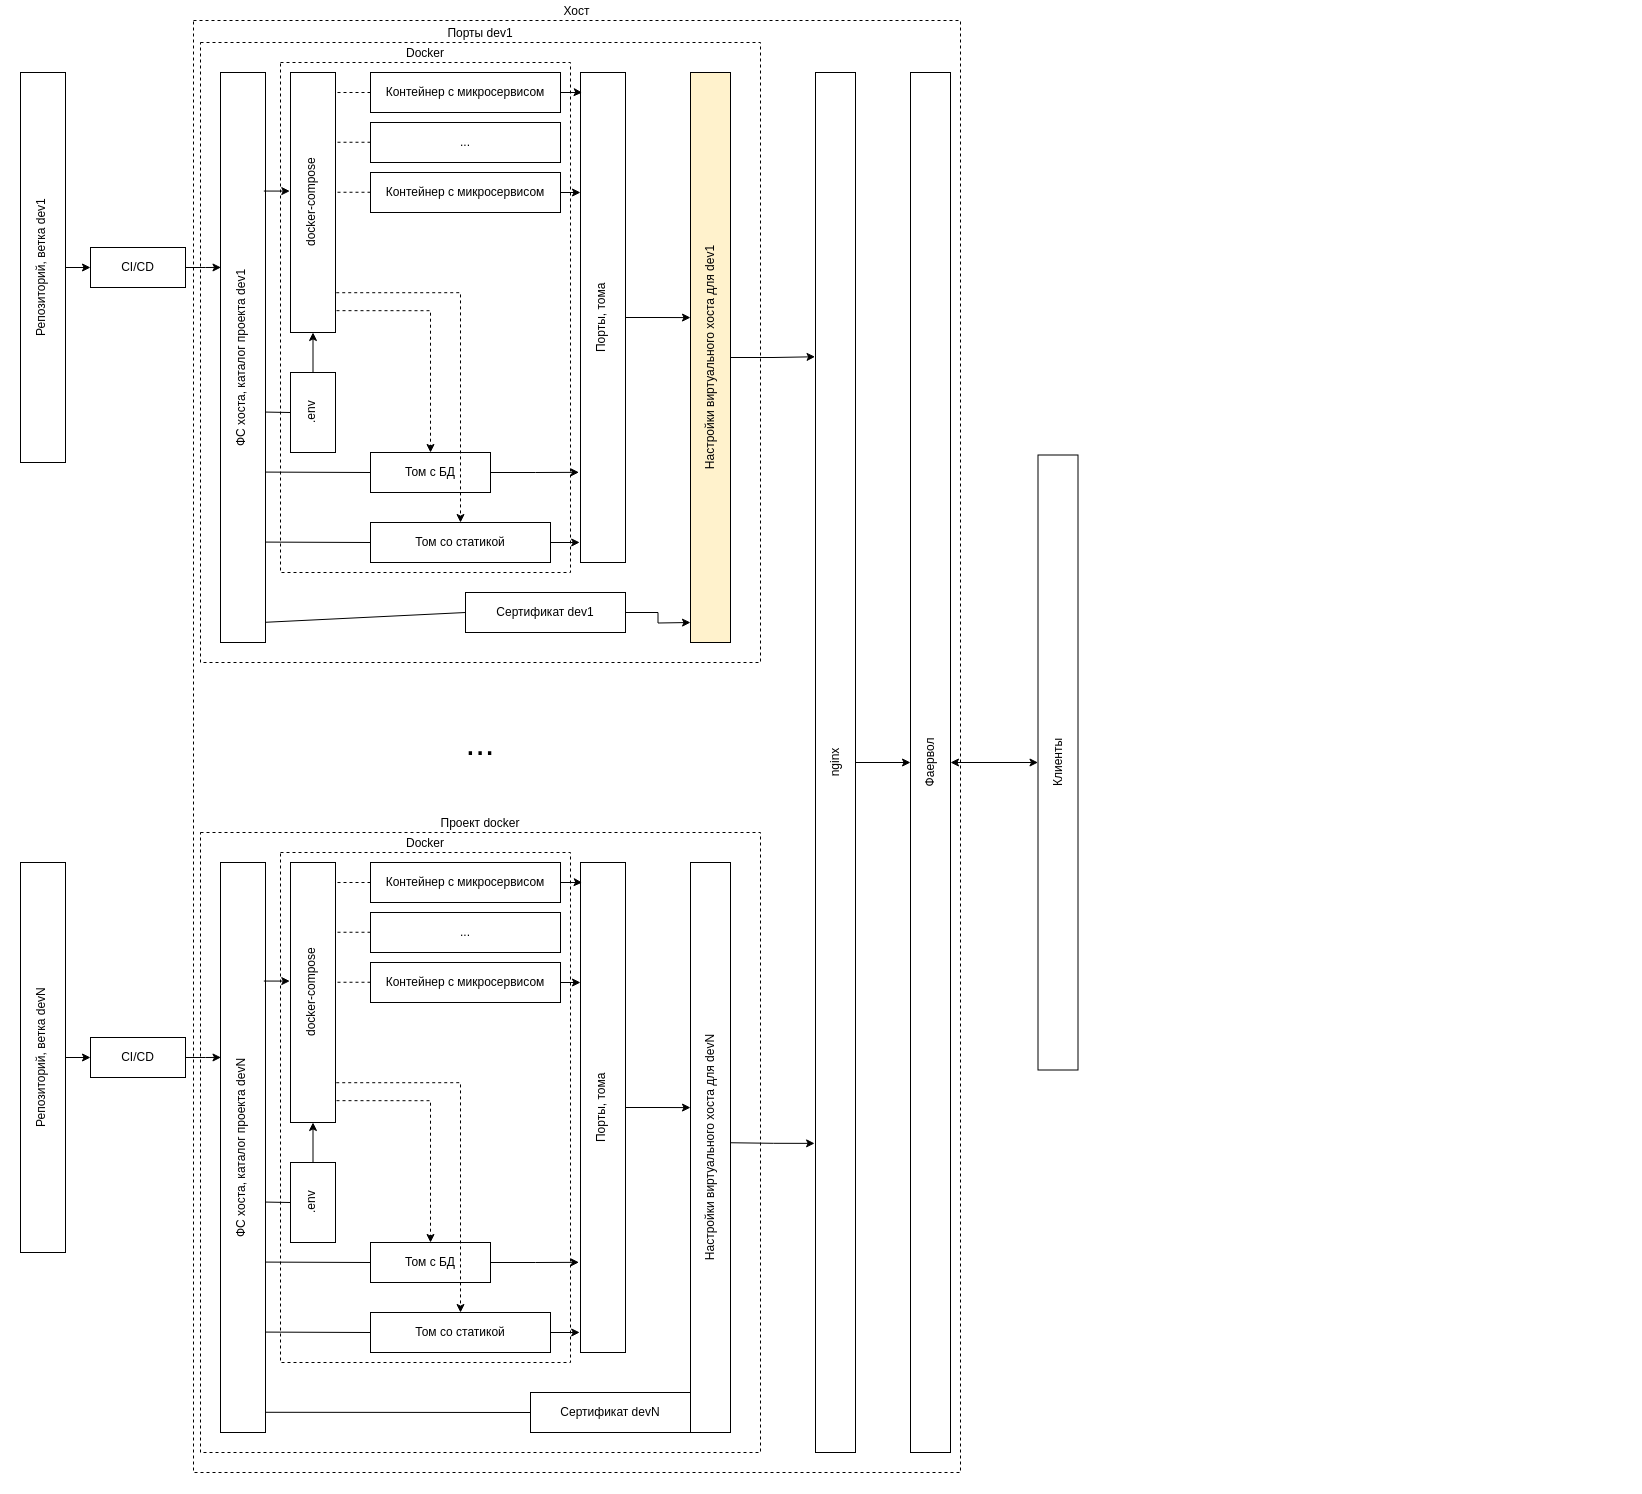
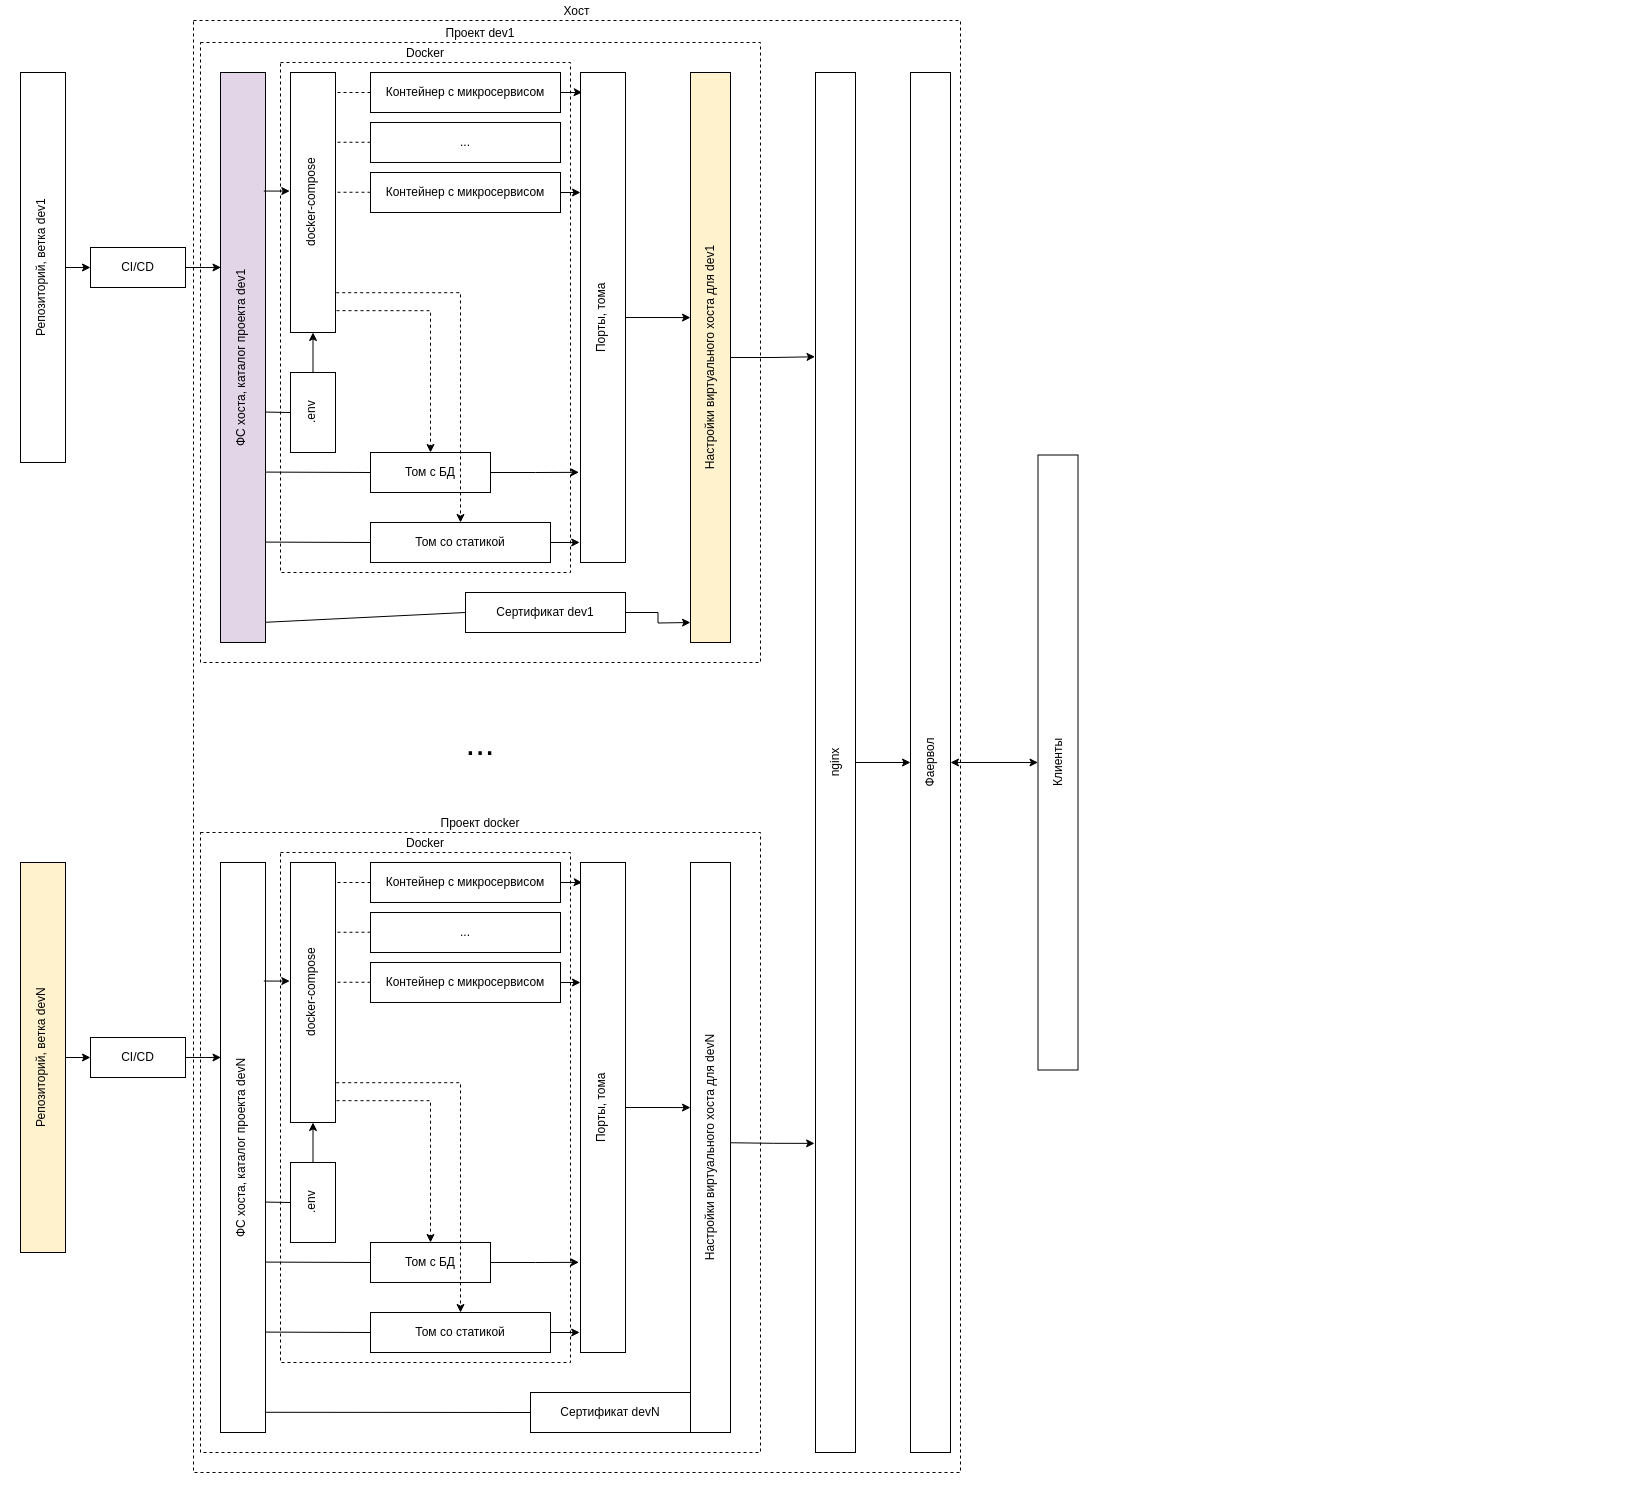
(481, 32) -> (481, 32)
(243, 358) -> (243, 358)
(43, 1058) -> (43, 1058)
